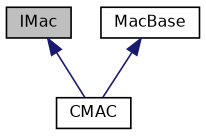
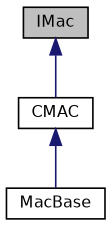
(117, 75) -> (56, 167)
